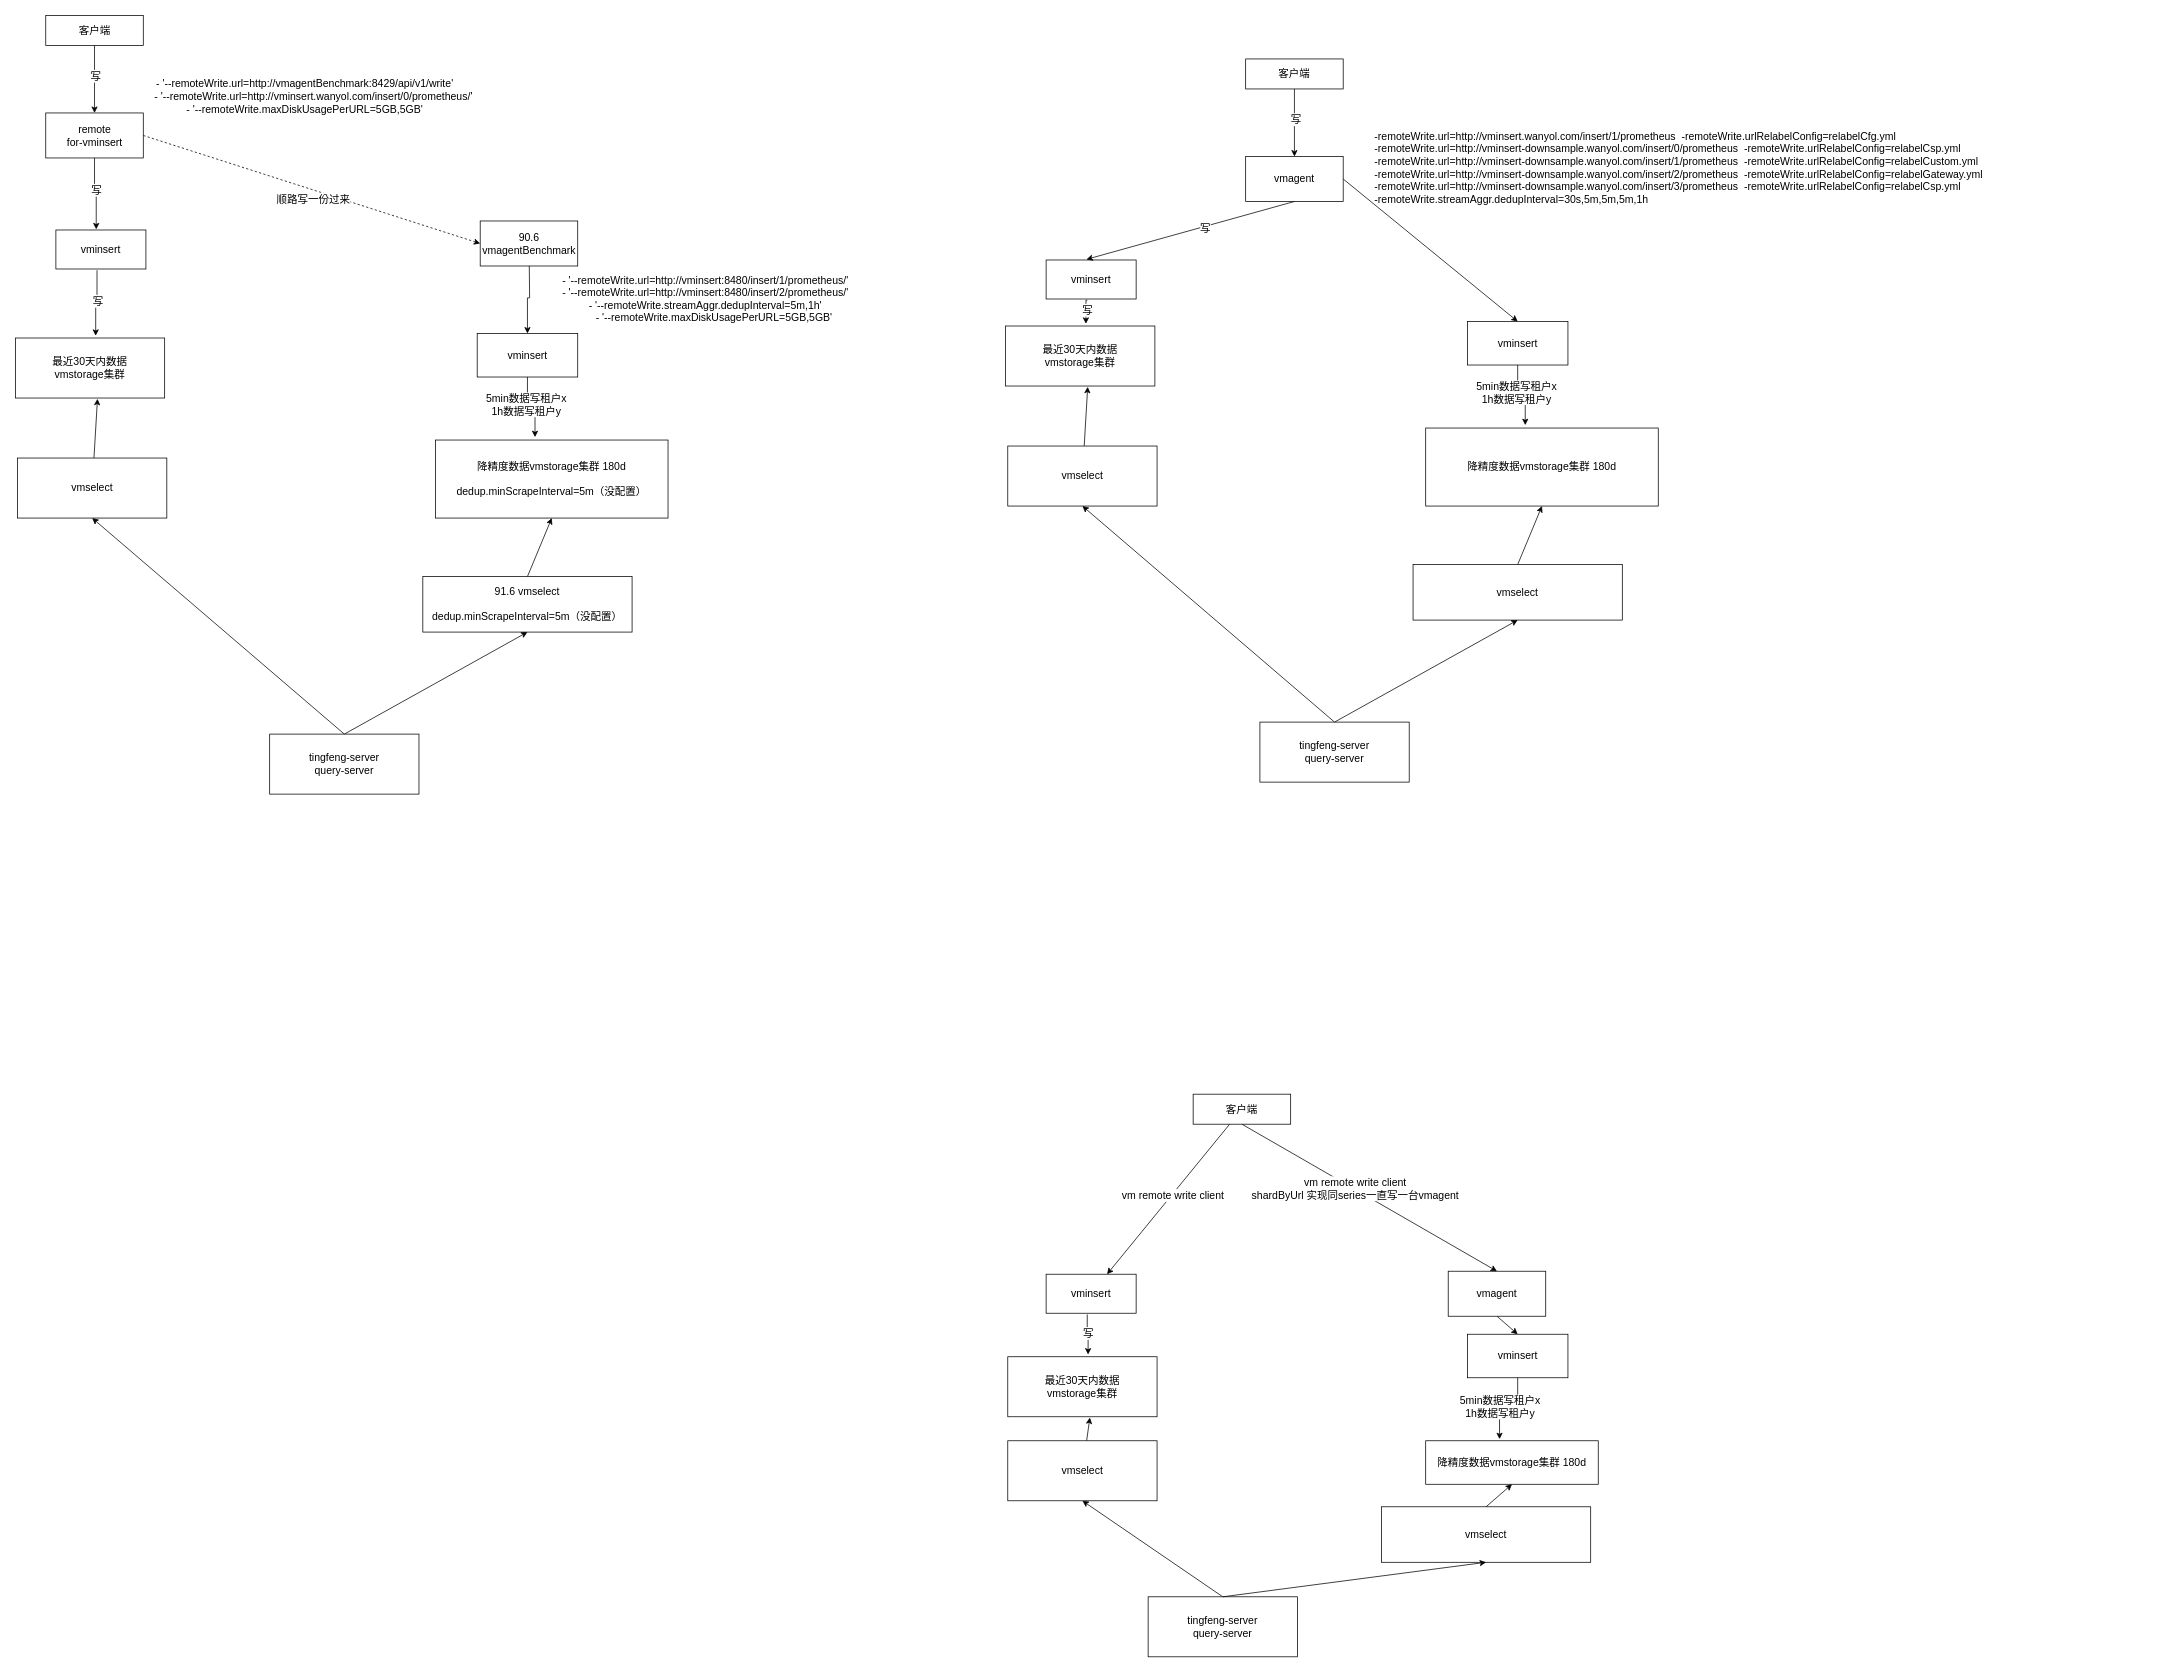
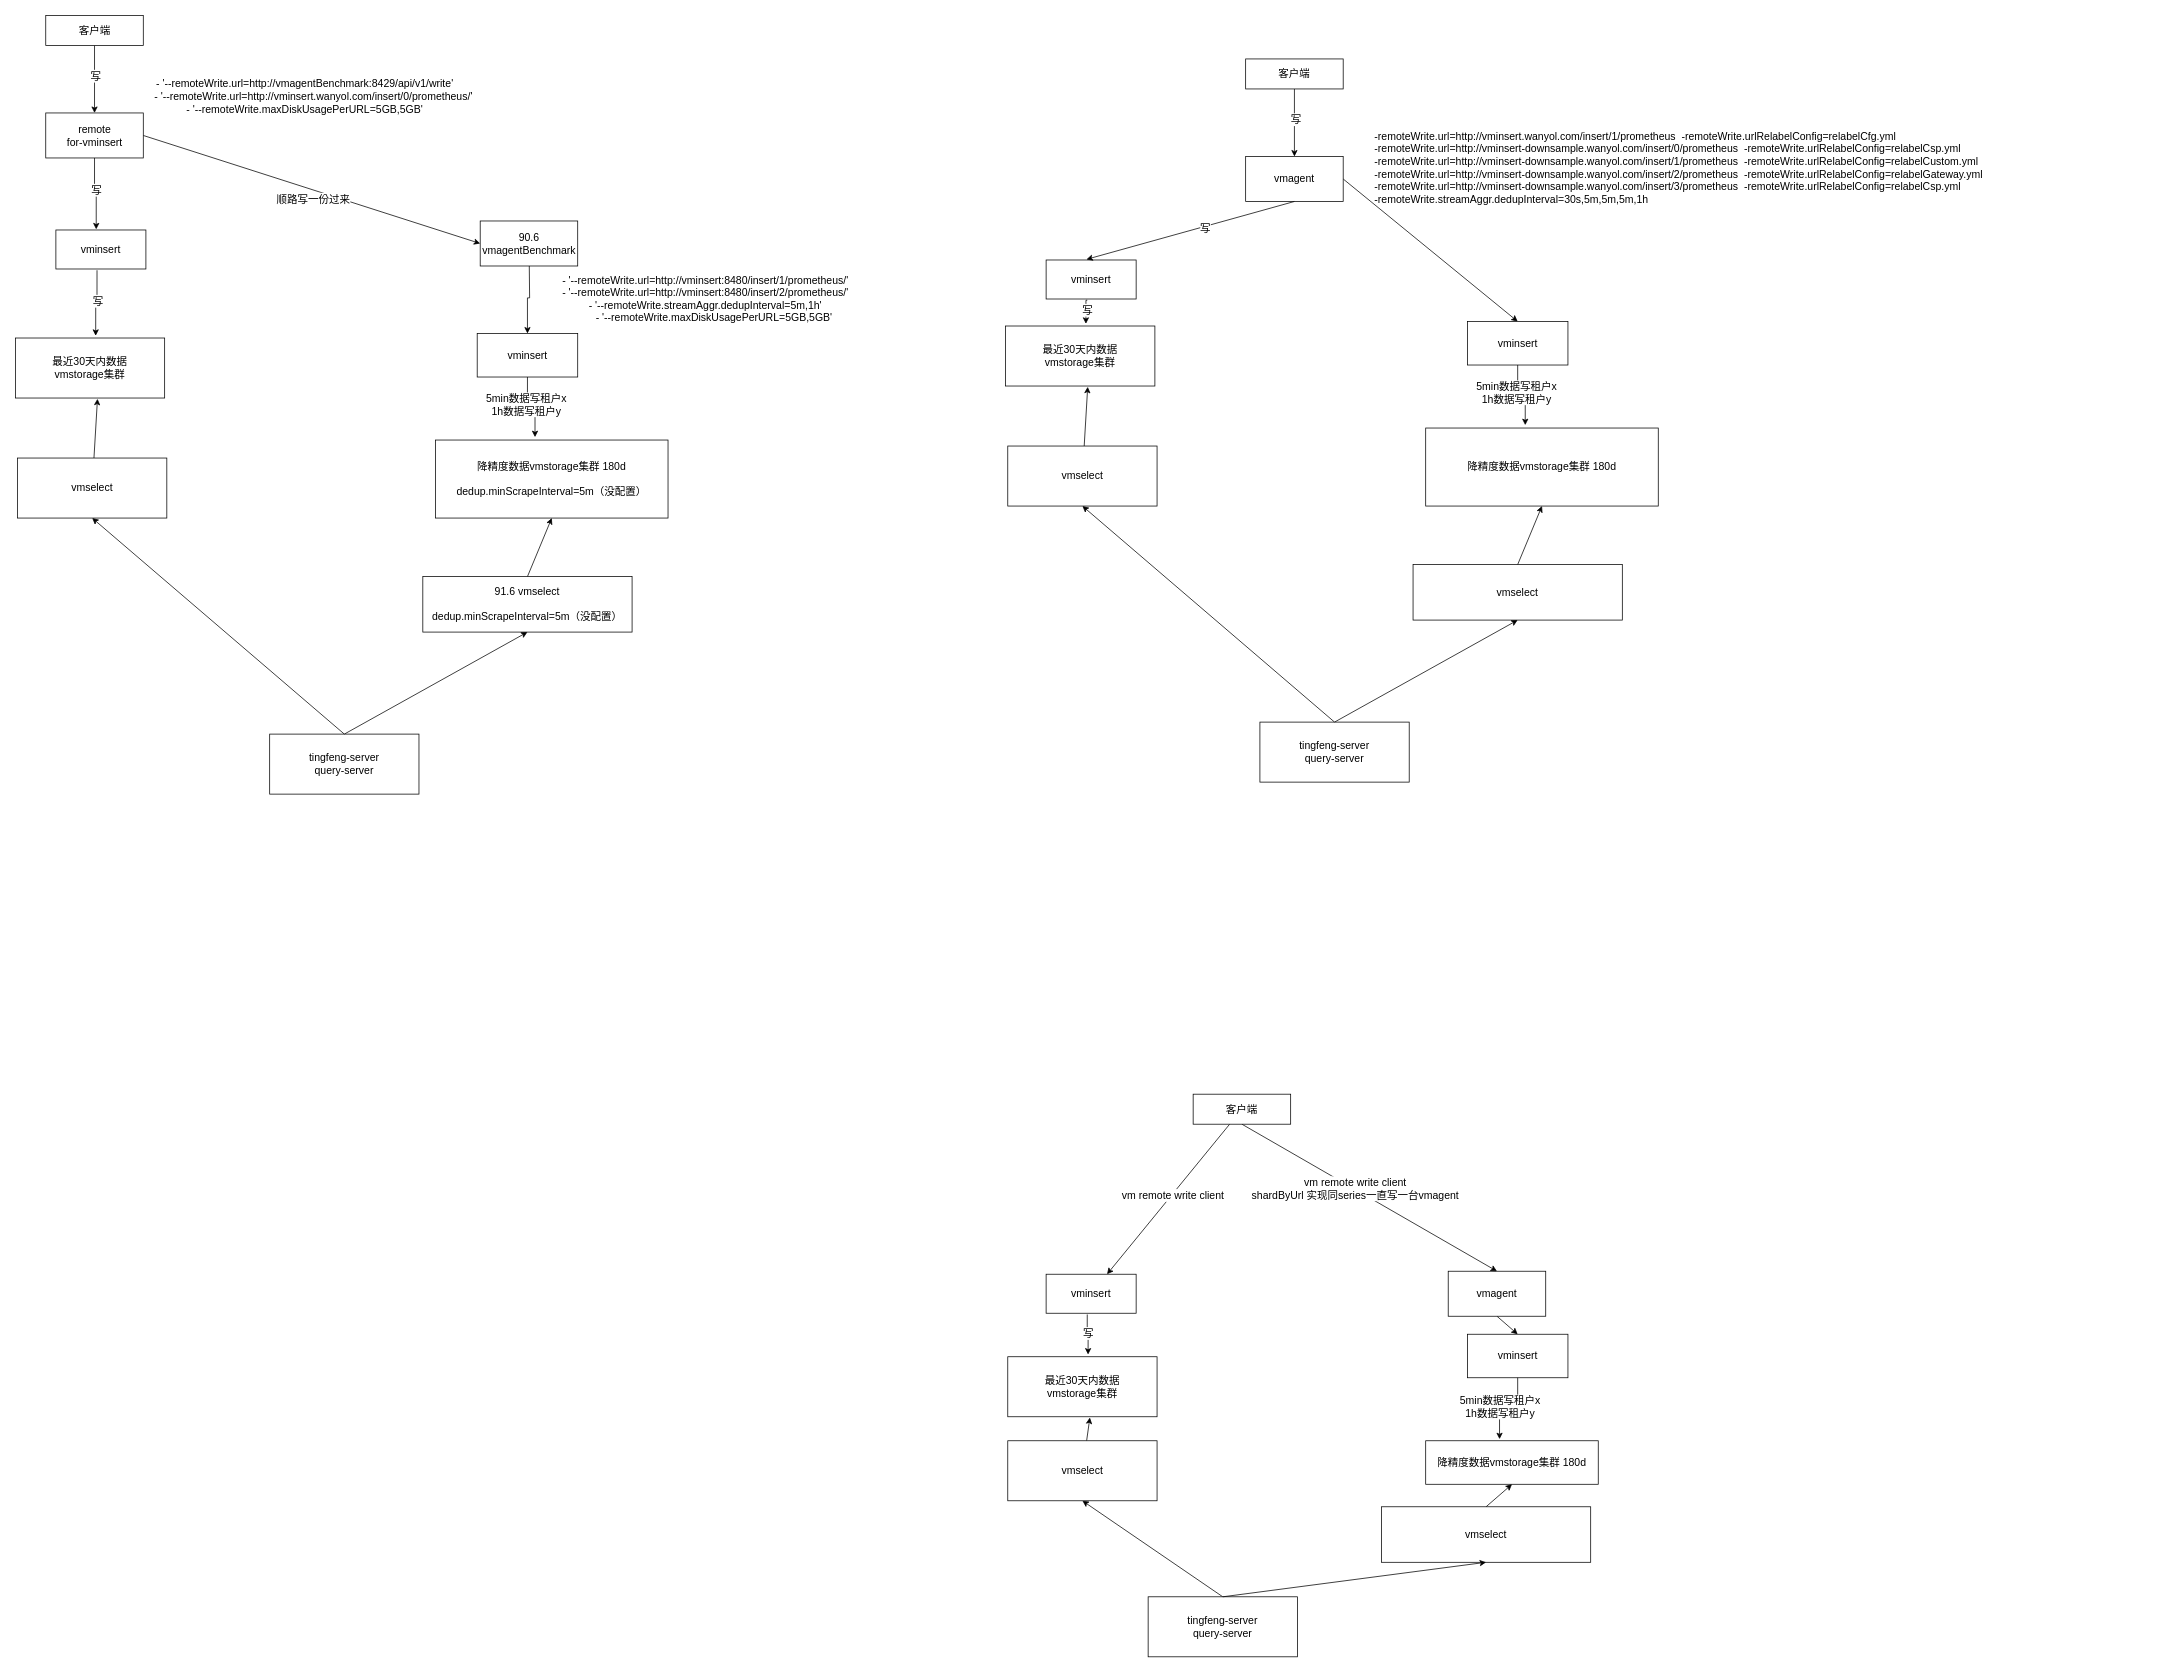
(233, 164) -> (233, 164)
